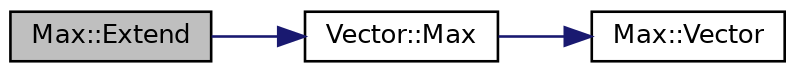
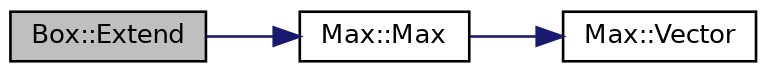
(111, 36) -> (108, 36)
(401, 36) -> (385, 36)
